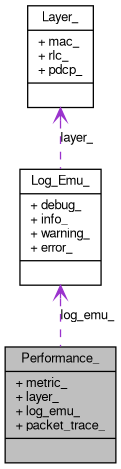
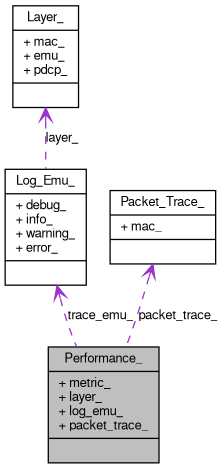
(54, 56) -> (44, 56)
none -> (163, 227)
(88, 316) -> (101, 316)
